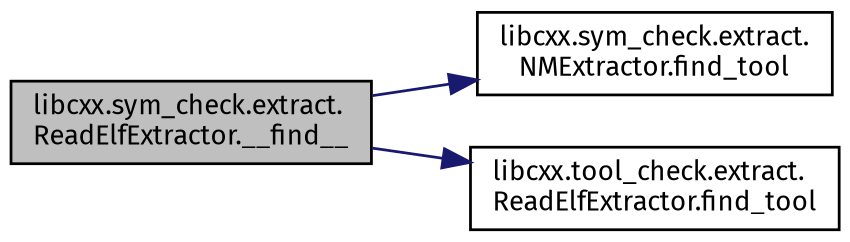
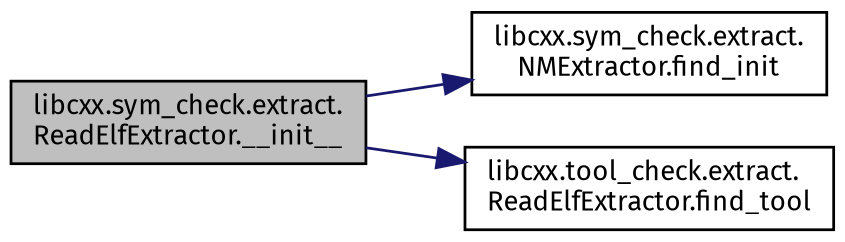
(655, 54) -> (649, 54)
(191, 122) -> (188, 122)
